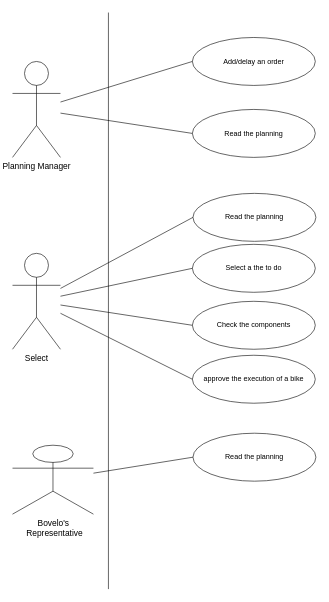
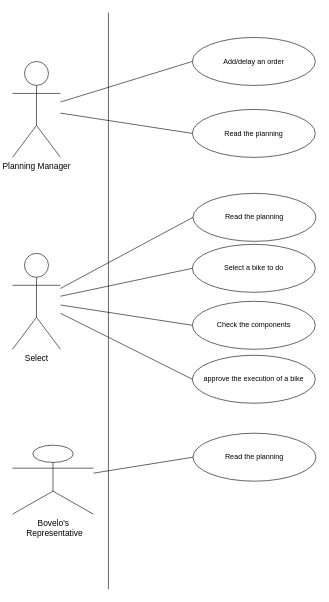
(254, 269) -> (254, 269)
